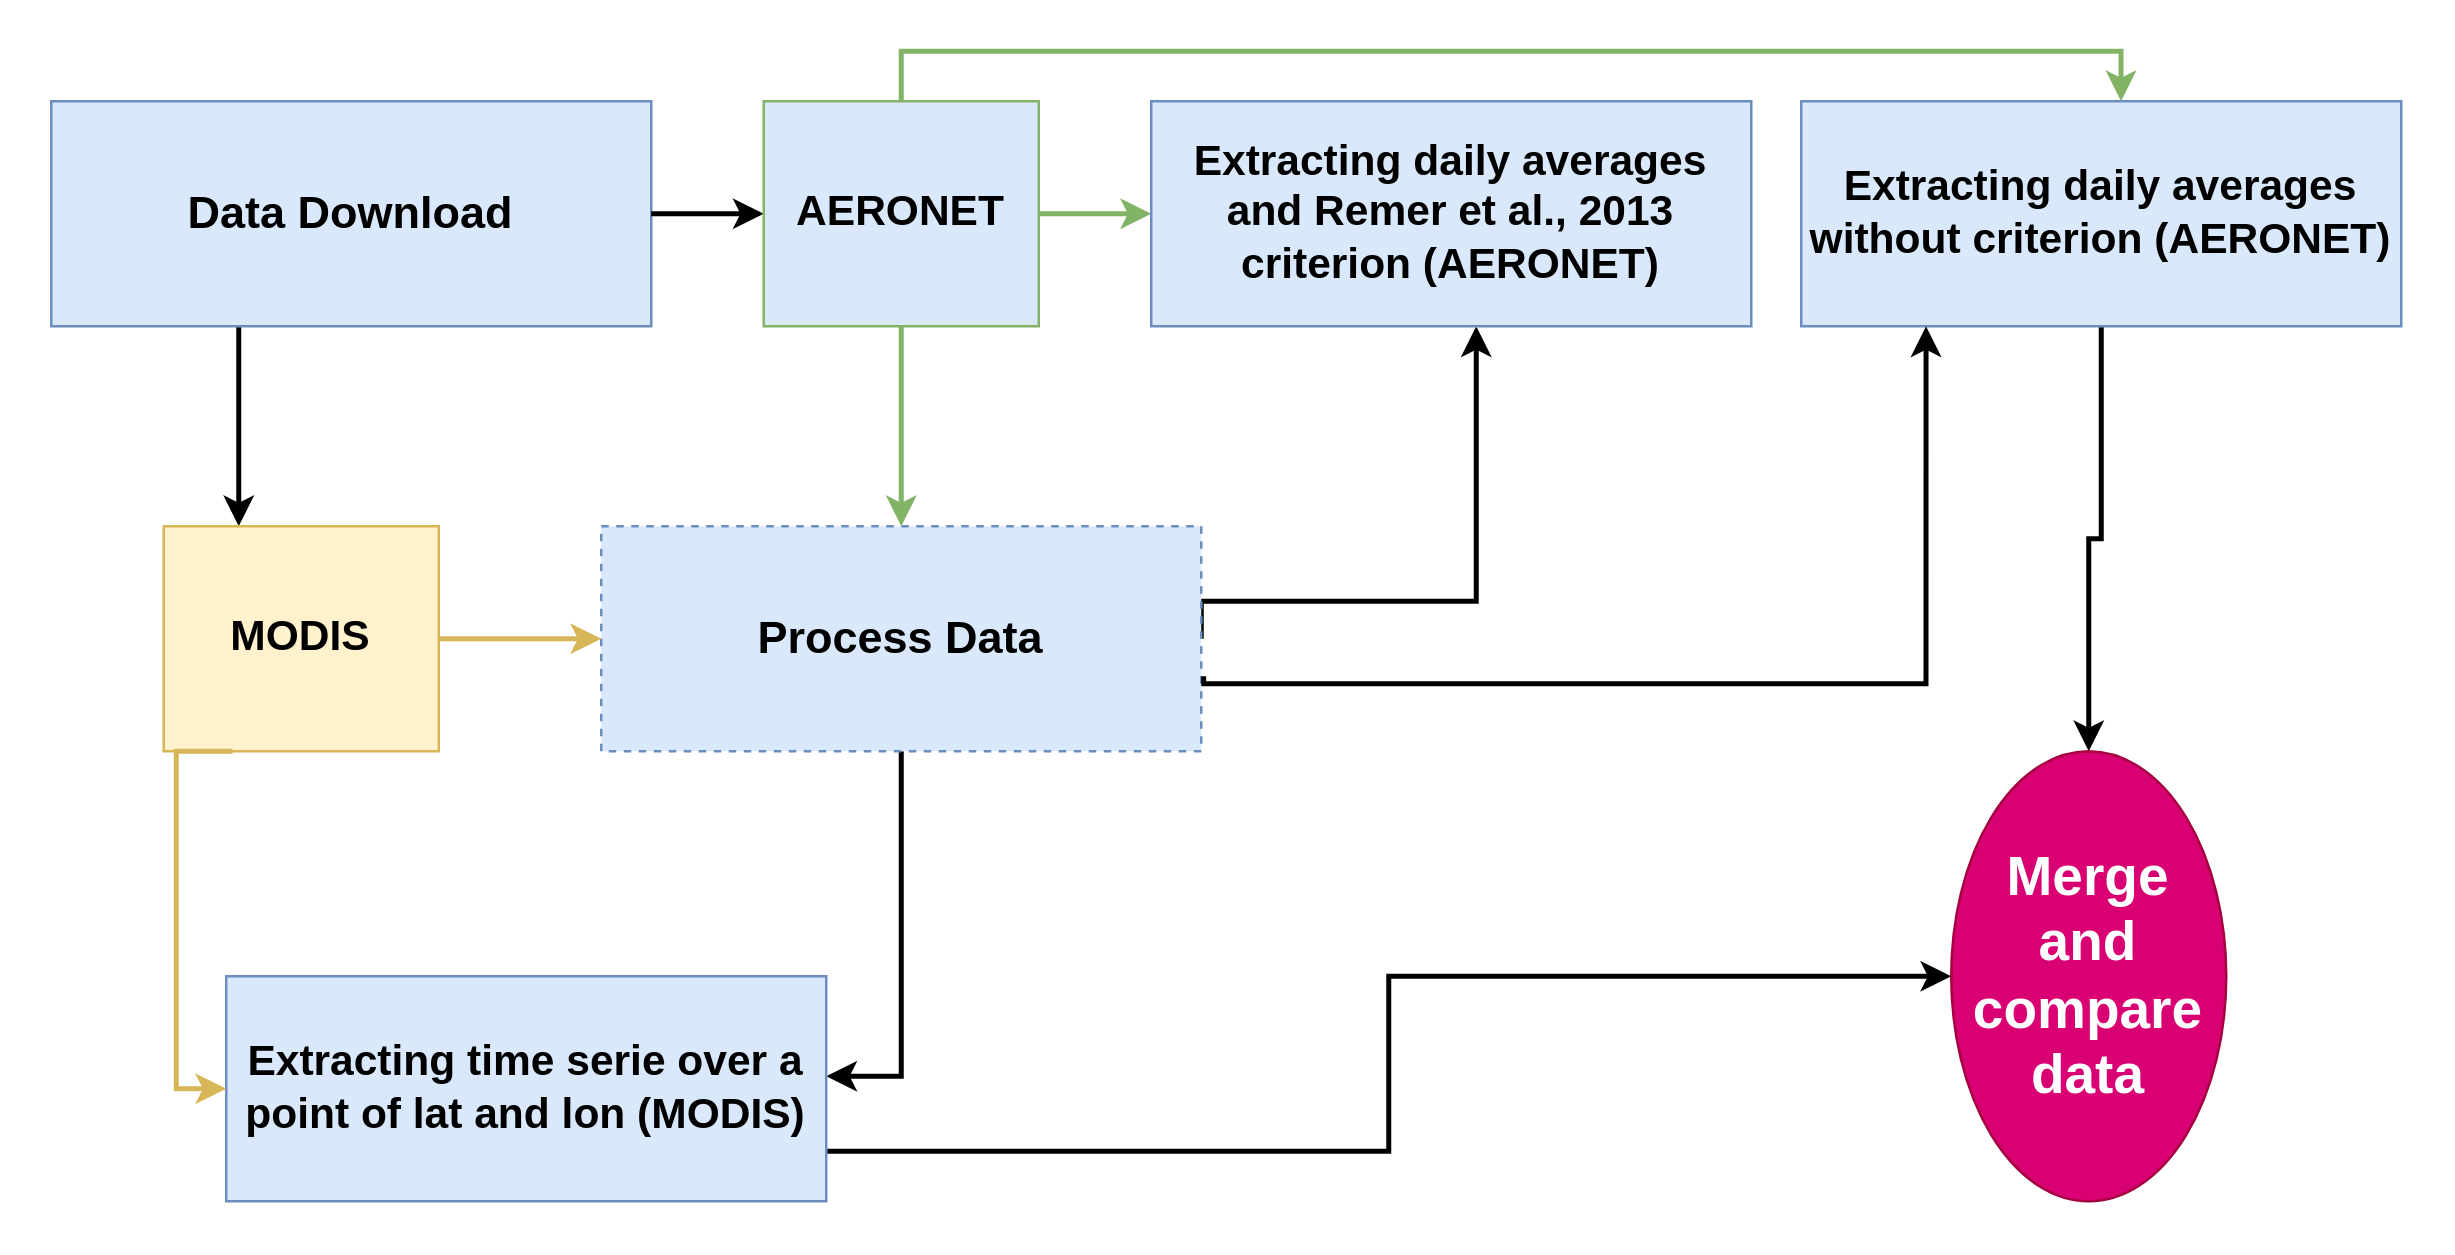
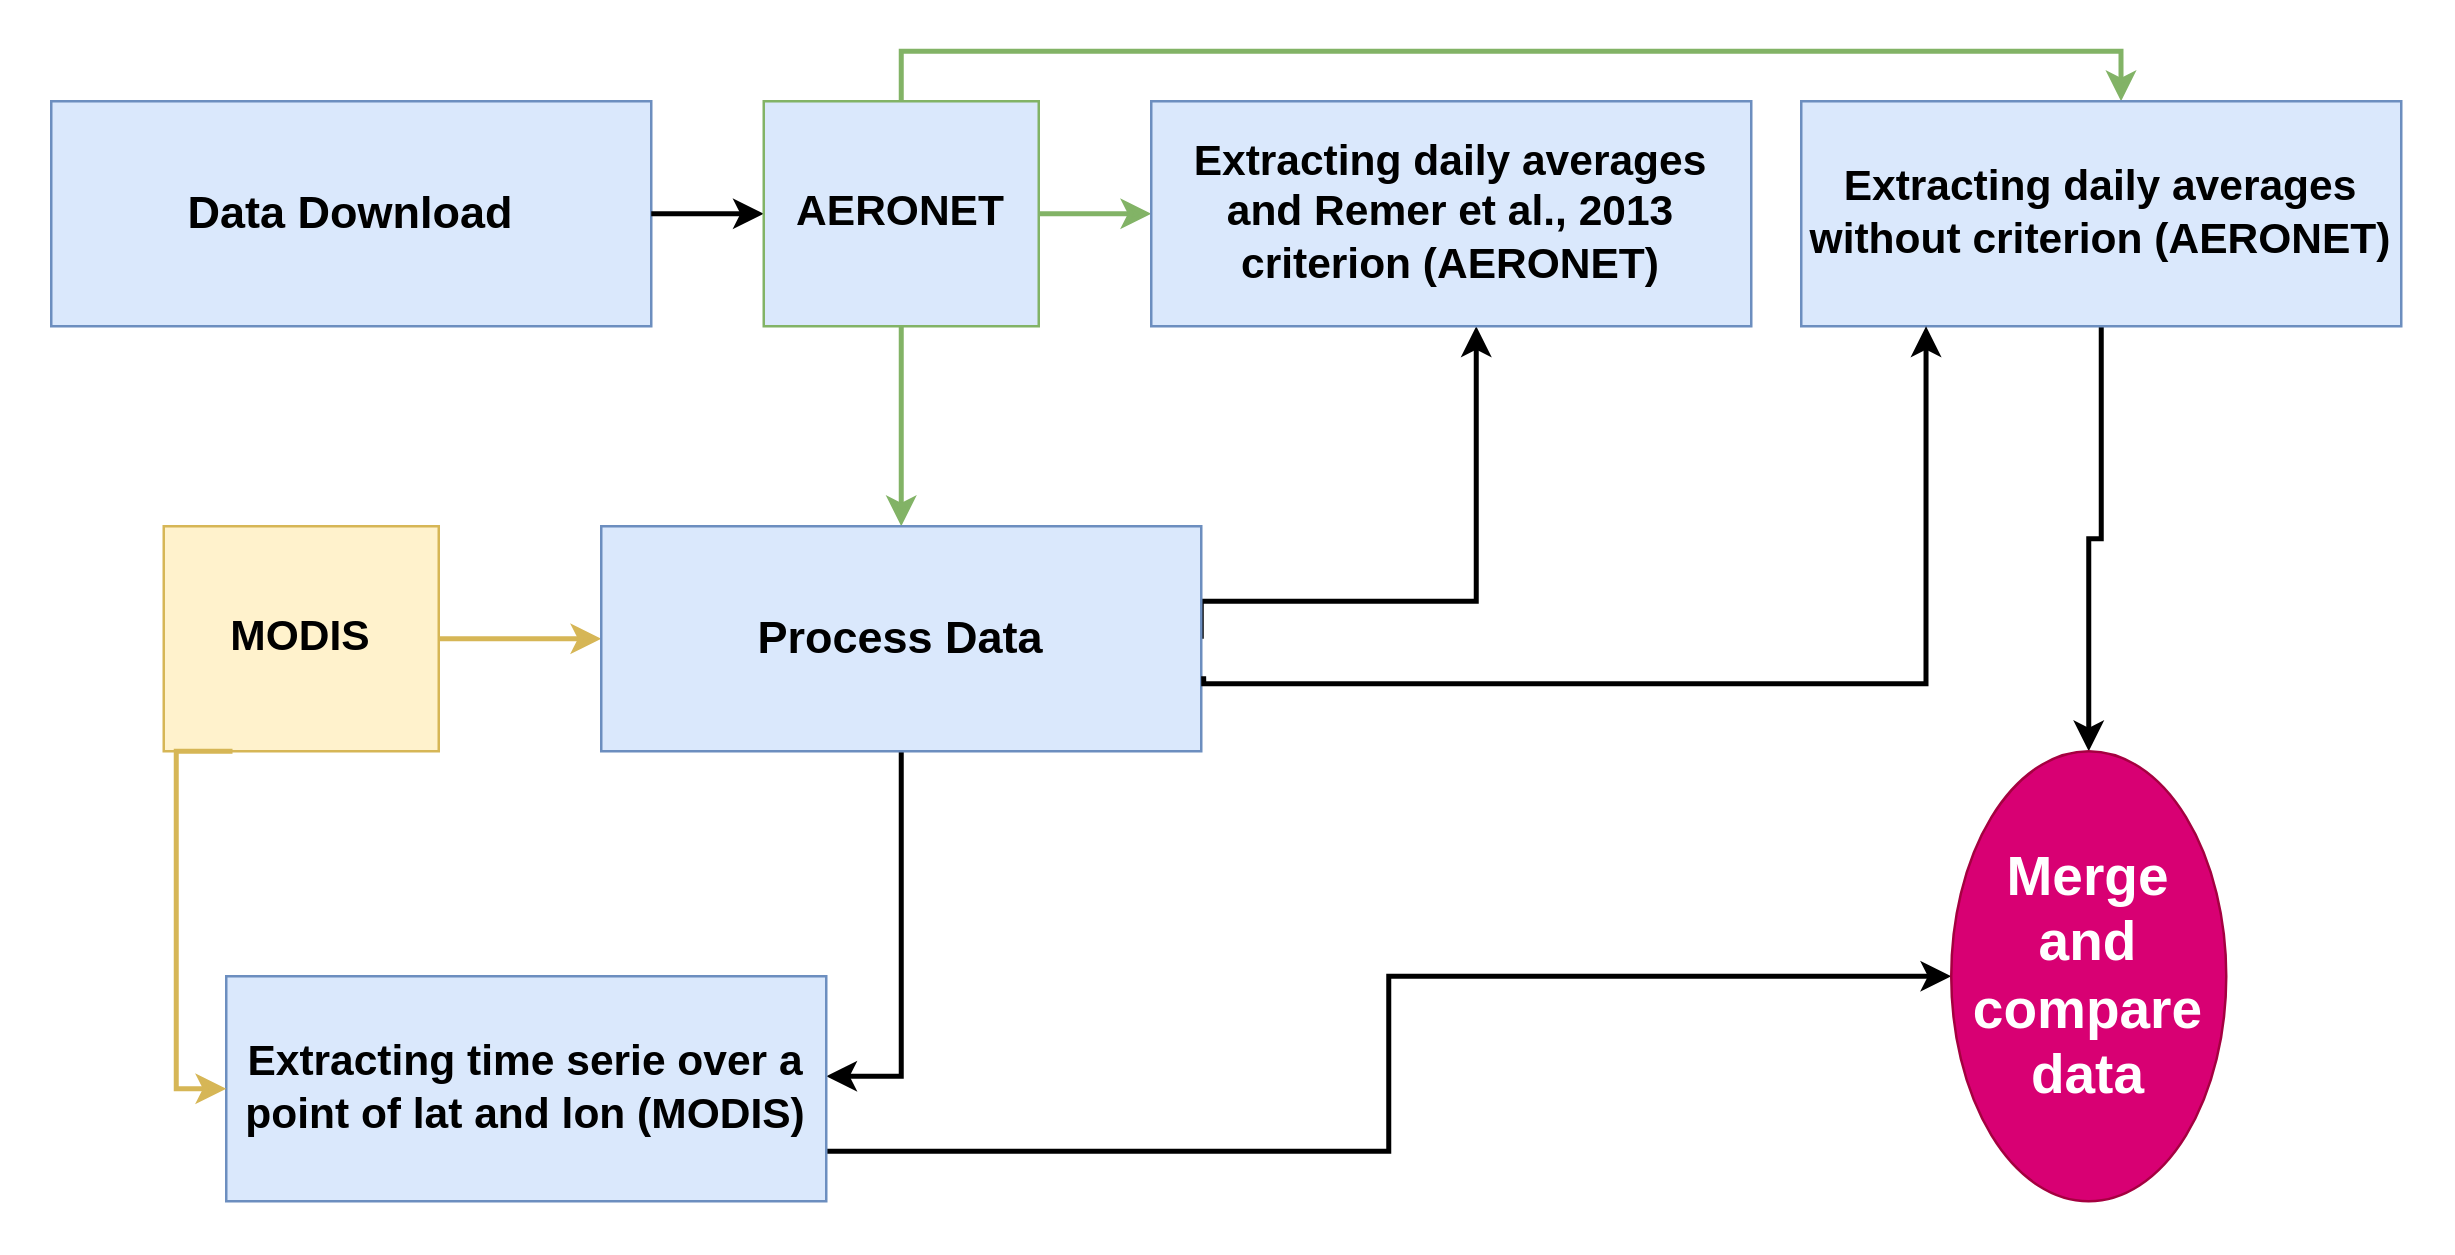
(239, 415) -> none
(901, 639) -> (901, 639)
